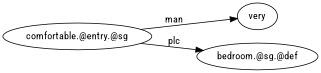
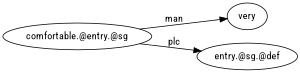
(257, 56) -> (247, 56)
